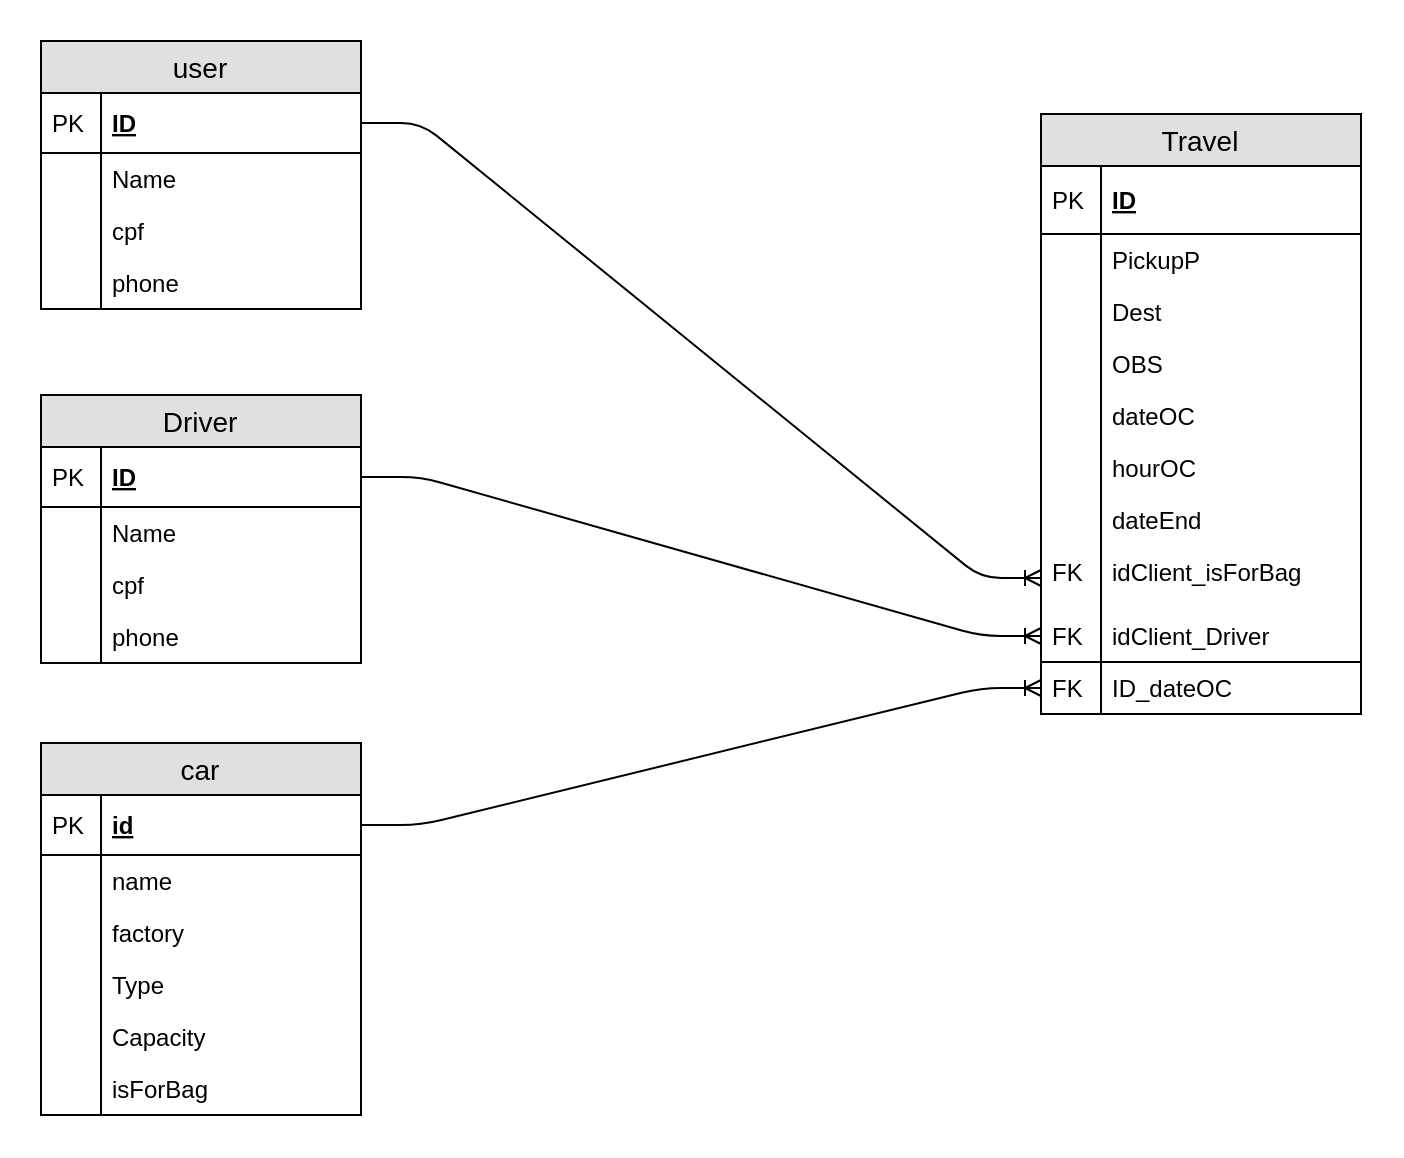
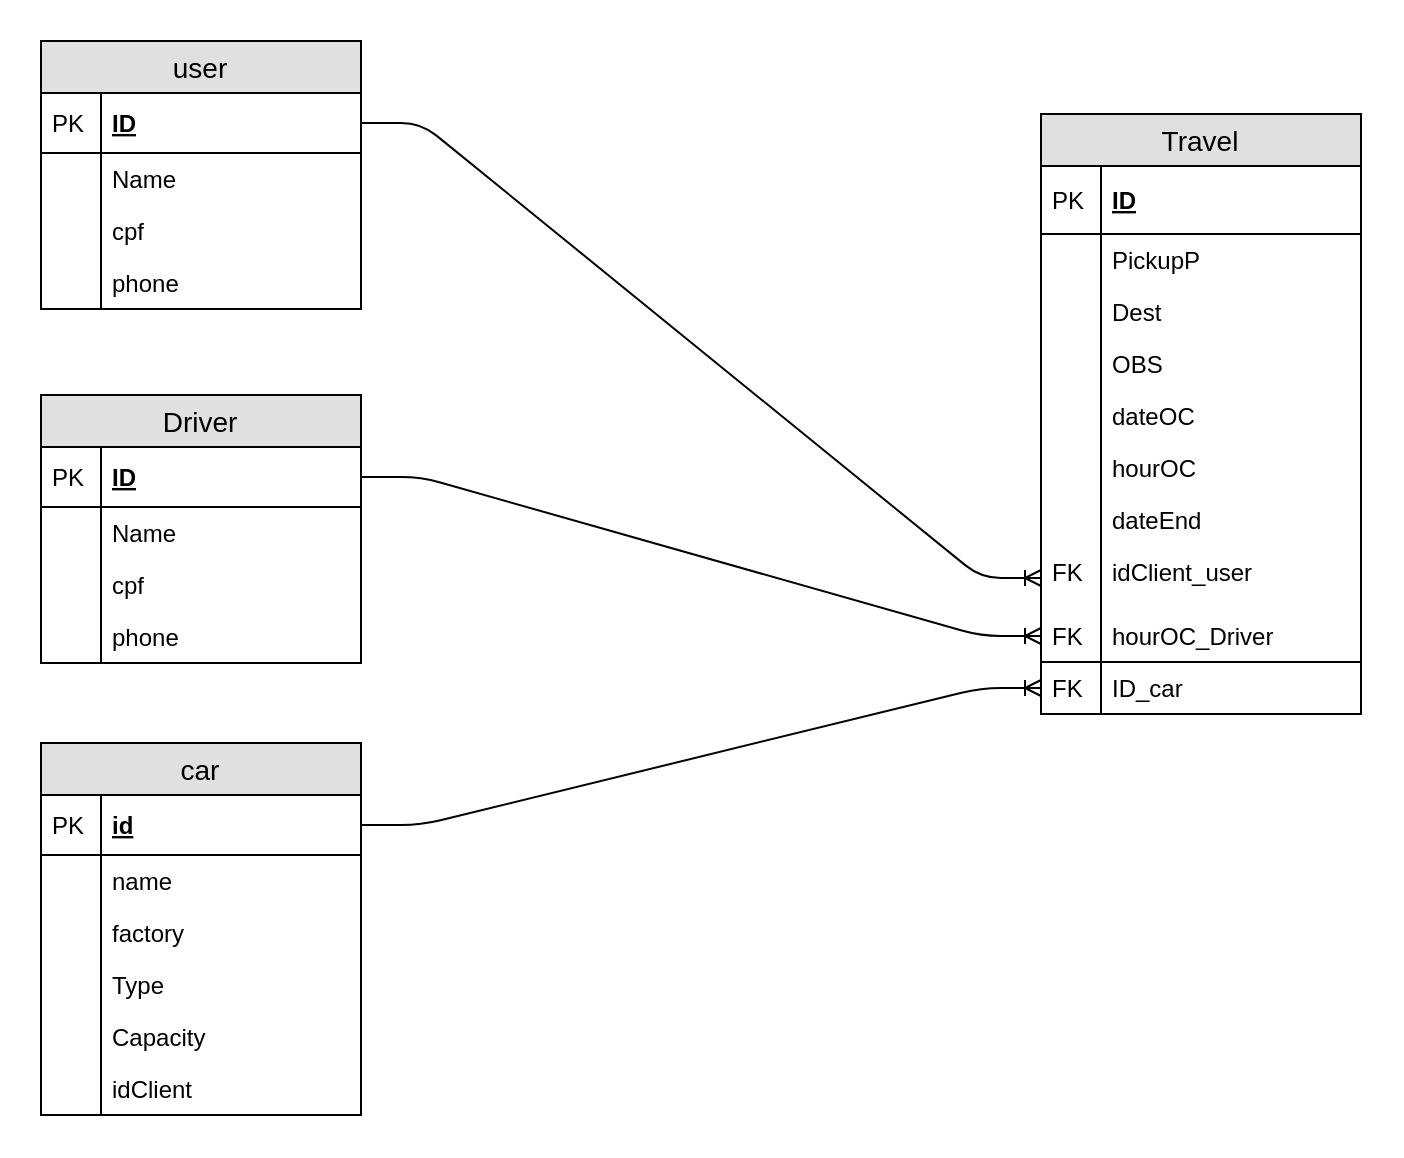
(1214, 573) -> (1190, 573)
(1200, 637) -> (1196, 637)
(1172, 689) -> (1152, 689)
(163, 1090) -> (156, 1090)
